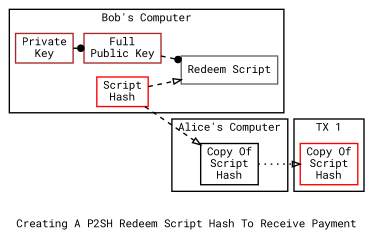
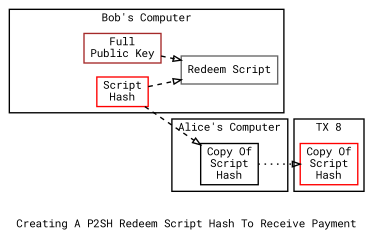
(44, 48) -> none
(168, 57) -> (168, 57)
(329, 128) -> (329, 128)
